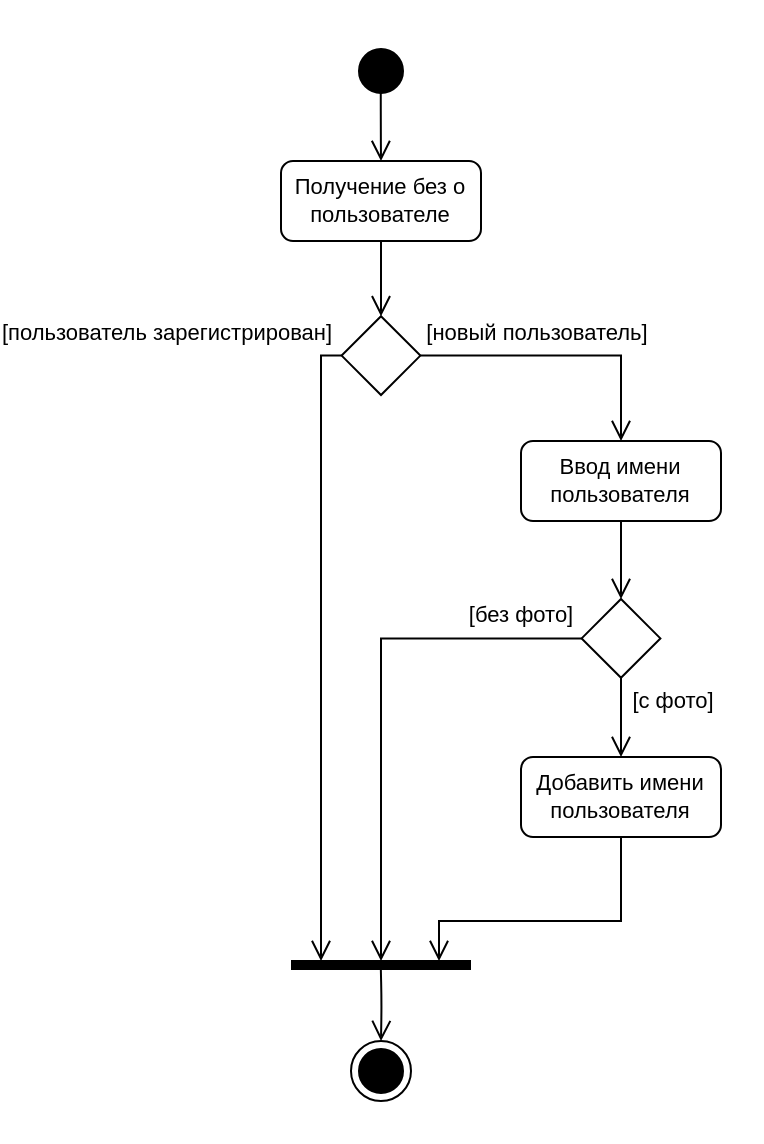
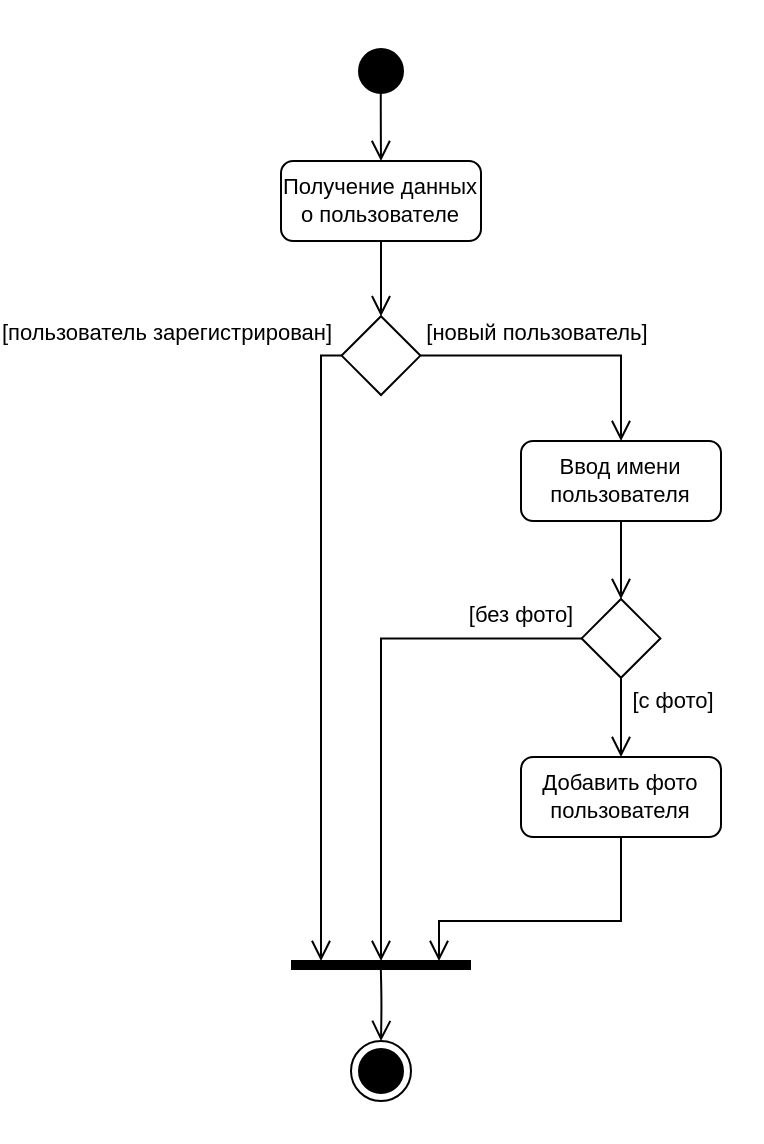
(381, 201) -> (381, 201)
(621, 797) -> (621, 797)
